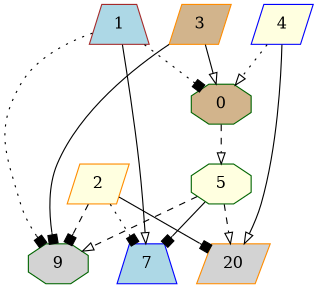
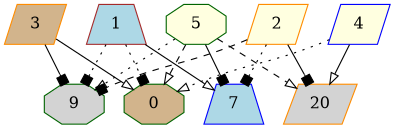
(221, 139) -> (180, 56)
(137, 225) -> (142, 60)
